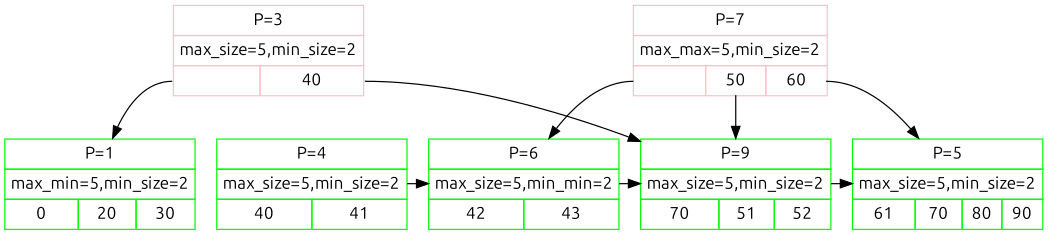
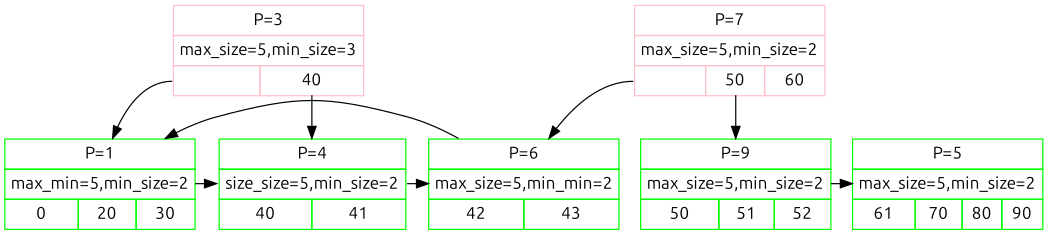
(269, 50) -> (269, 50)
(730, 50) -> (730, 50)
(873, 96) -> none
(499, 98) -> (312, 111)
none -> (200, 184)
(312, 184) -> (312, 184)
(624, 184) -> (325, 101)
(680, 214) -> (680, 214)
